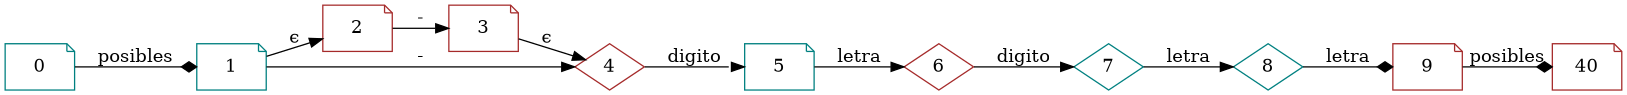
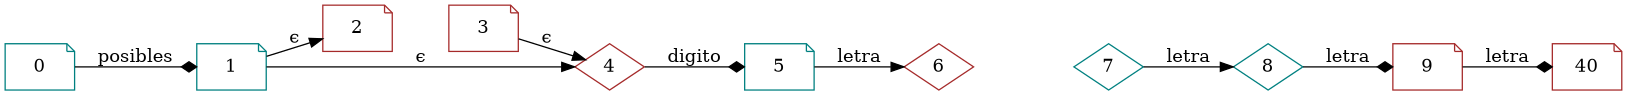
(414, 28) -> none
(421, 57) -> (421, 57)
(1507, 57) -> (1507, 57)
(687, 67) -> (687, 67)
(1017, 67) -> none
